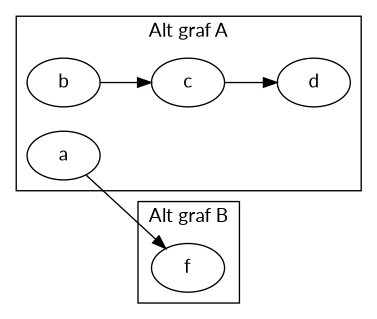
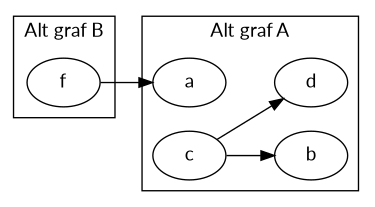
(119, 83) -> (244, 156)
(121, 207) -> (124, 83)
